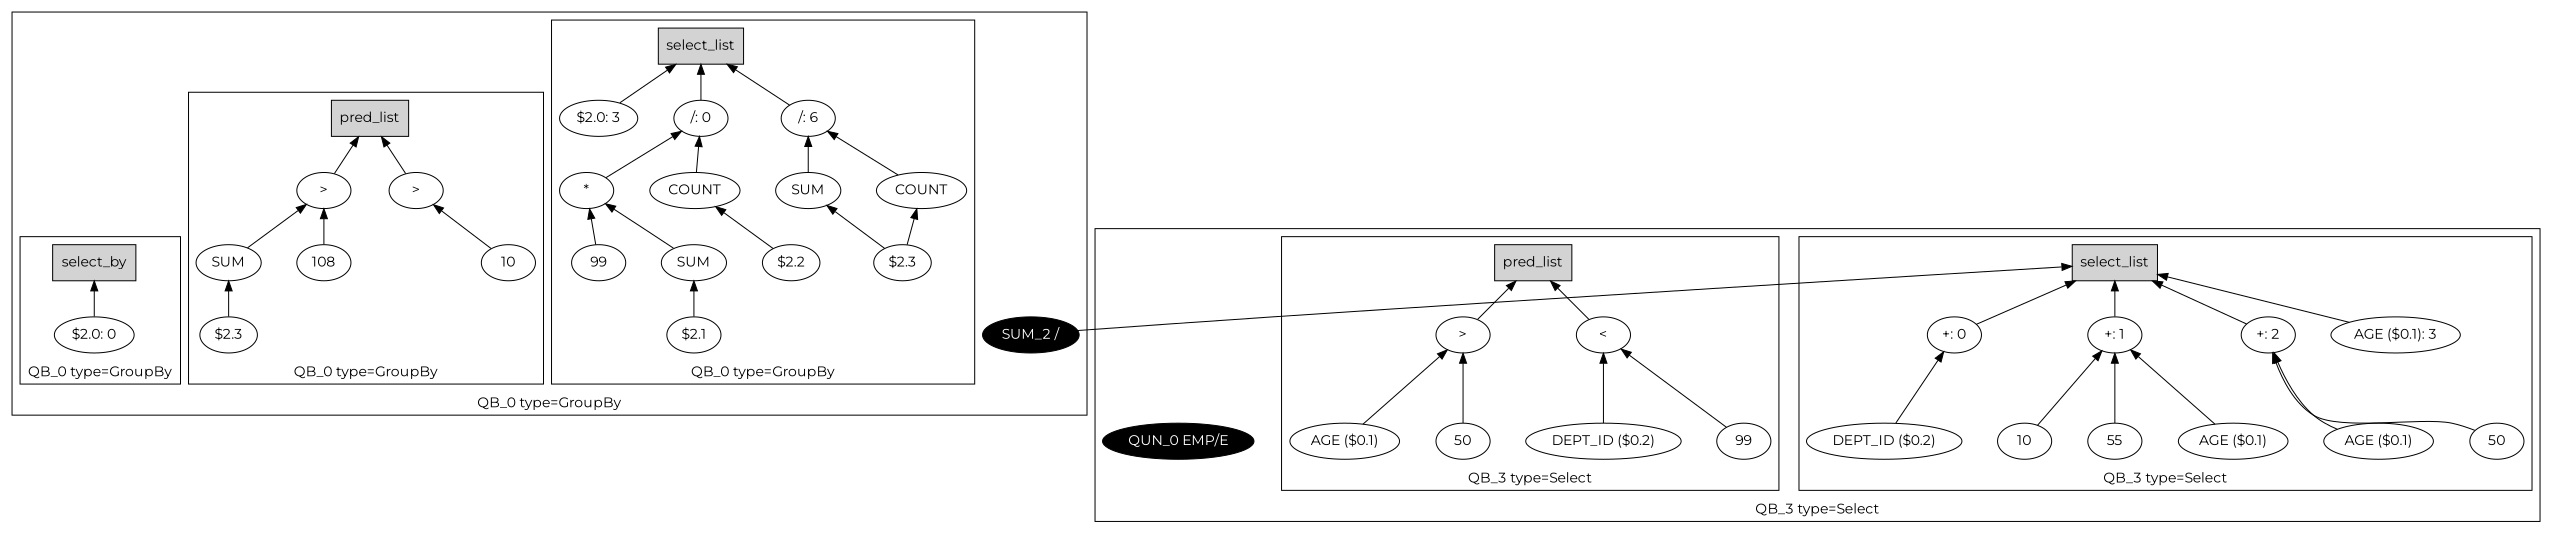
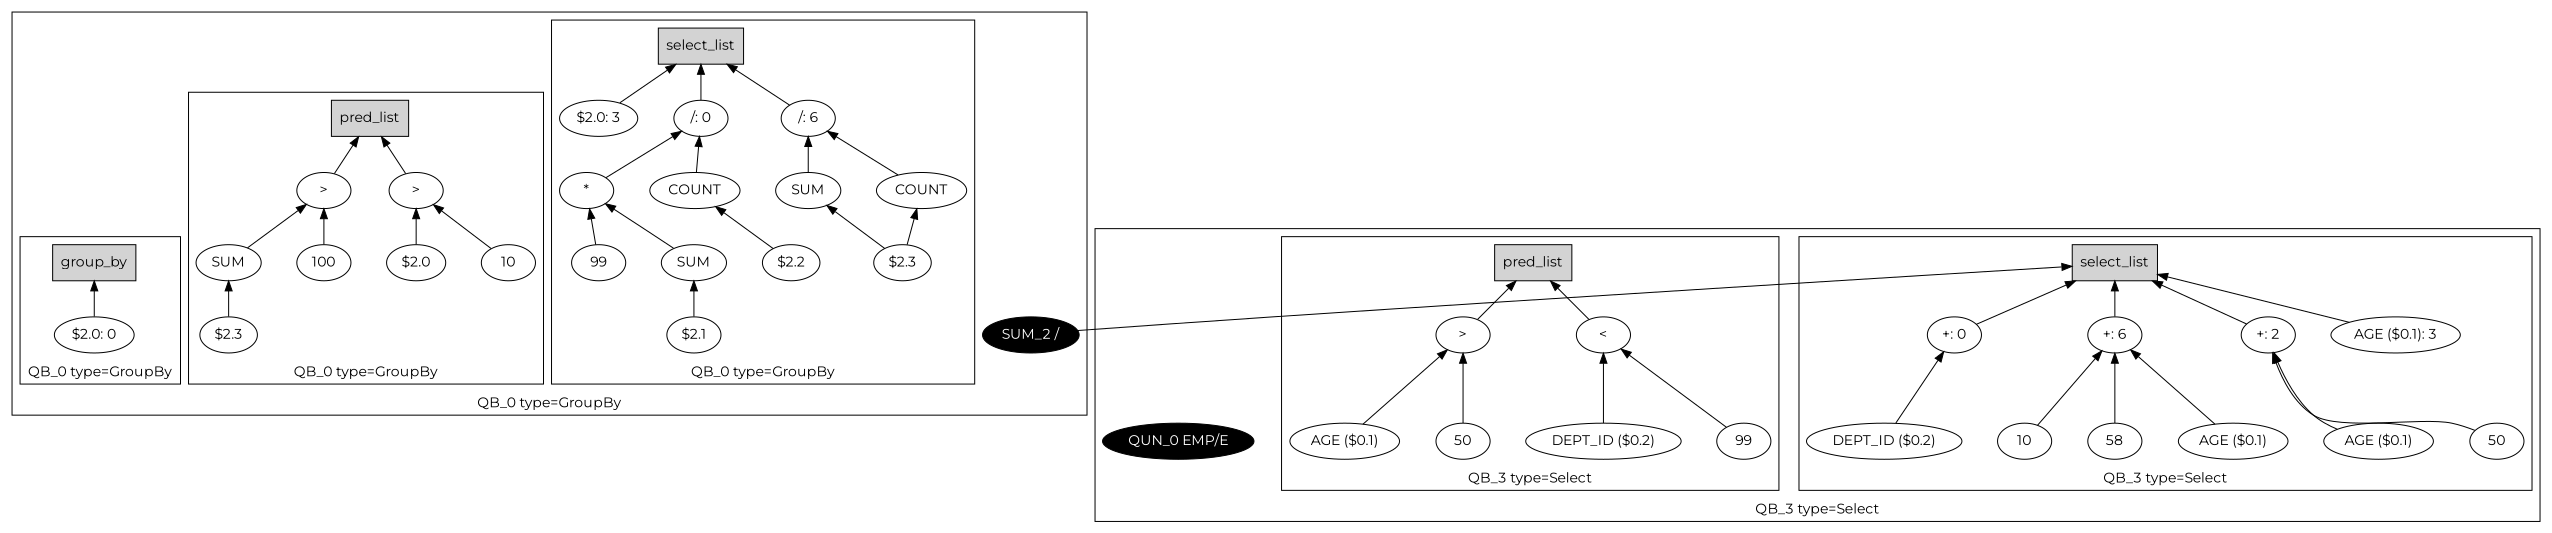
(94, 263) -> (94, 263)
(324, 263) -> (324, 263)
none -> (416, 263)
(2115, 335) -> (2115, 335)
(2115, 441) -> (2115, 441)
